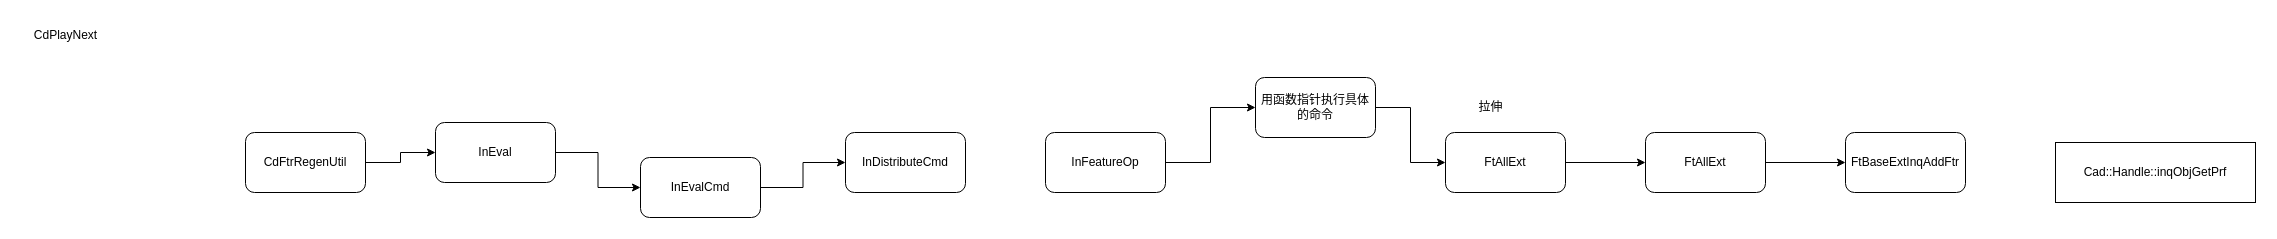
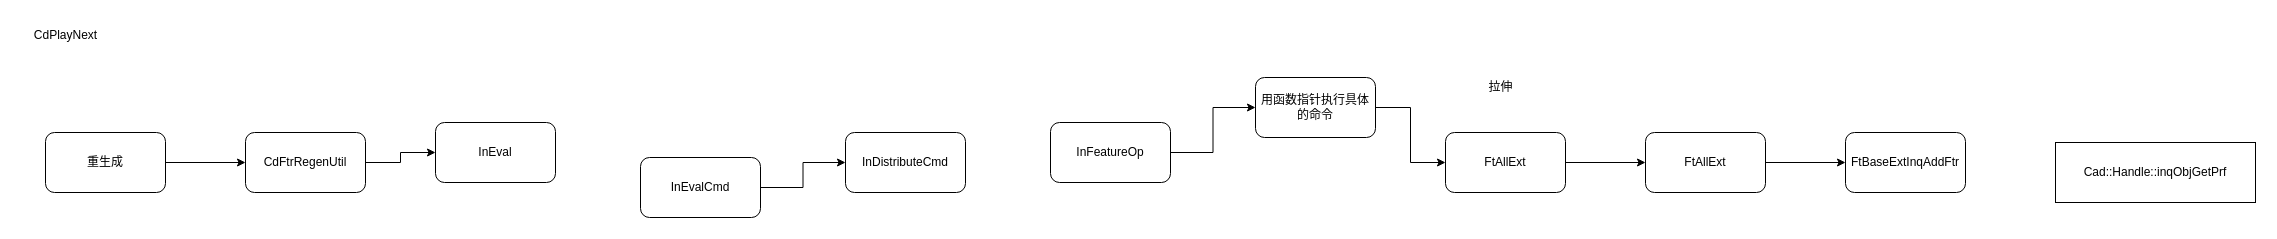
(1491, 108) -> (1501, 88)
none -> (106, 163)
none -> (202, 163)
(1106, 163) -> (1111, 153)
(598, 167) -> none
